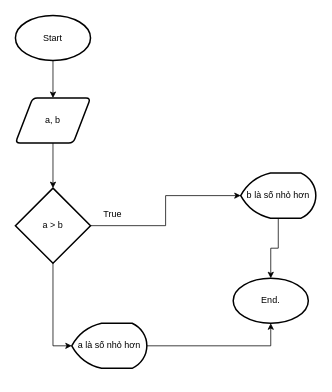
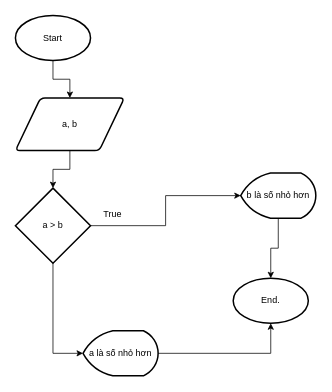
(53, 120) -> (70, 124)
(109, 345) -> (120, 353)
